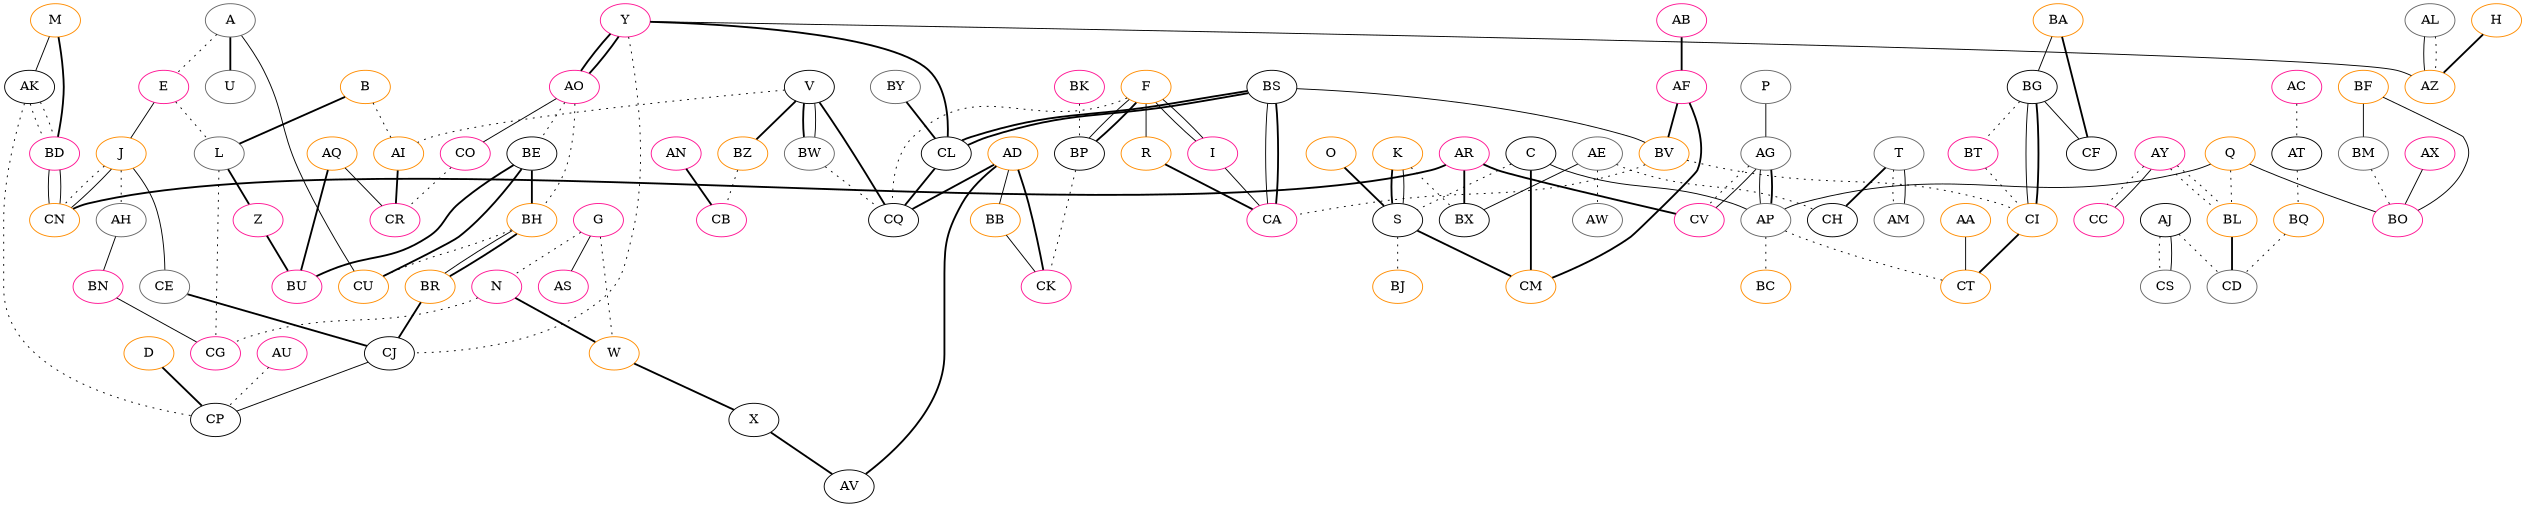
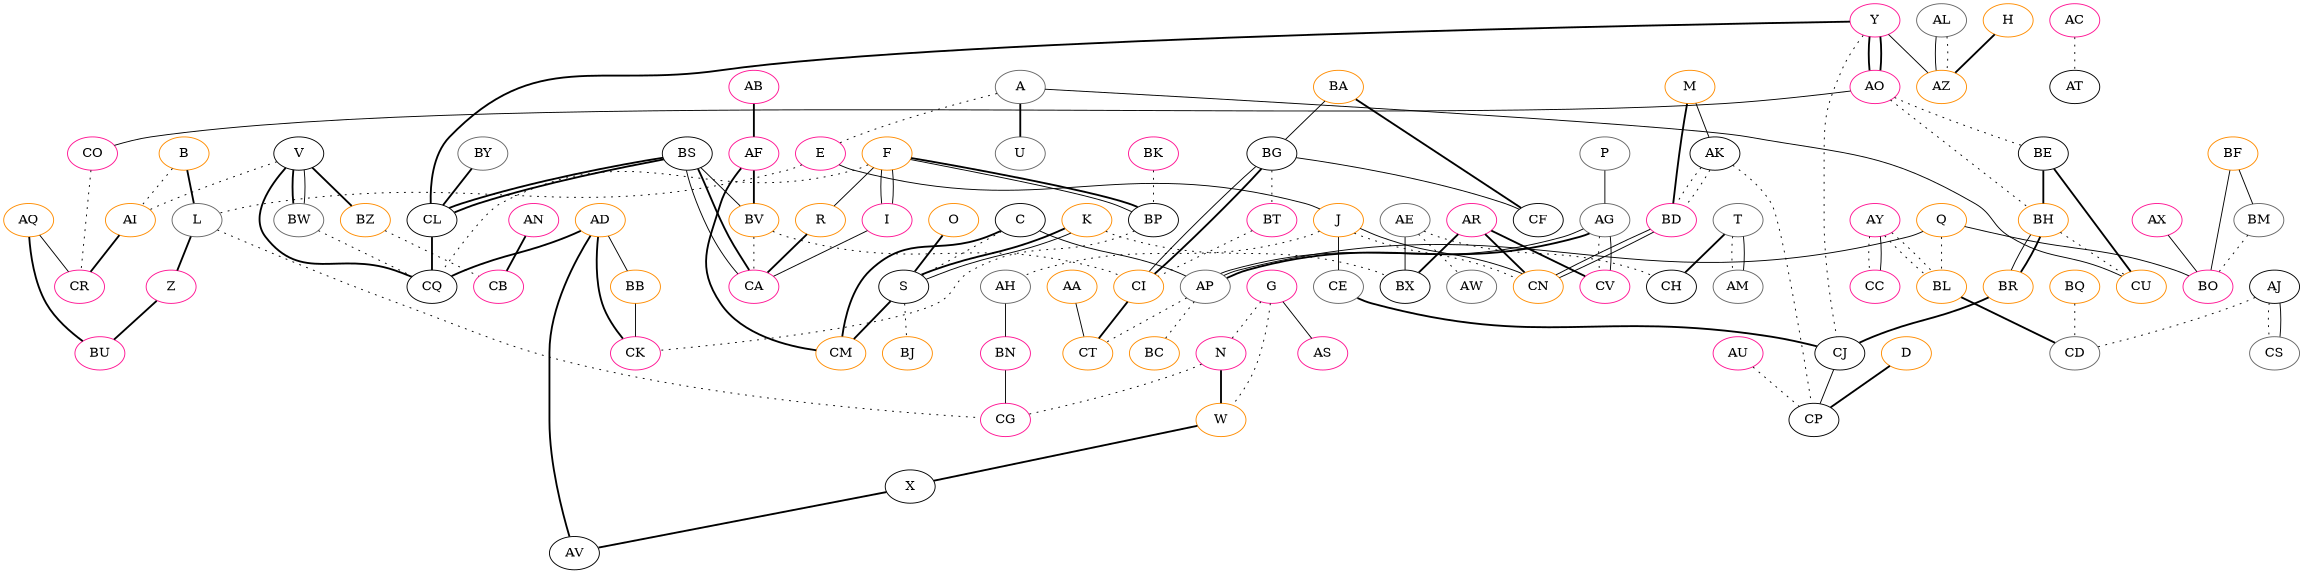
(2298, 190) -> none
(425, 238) -> none
